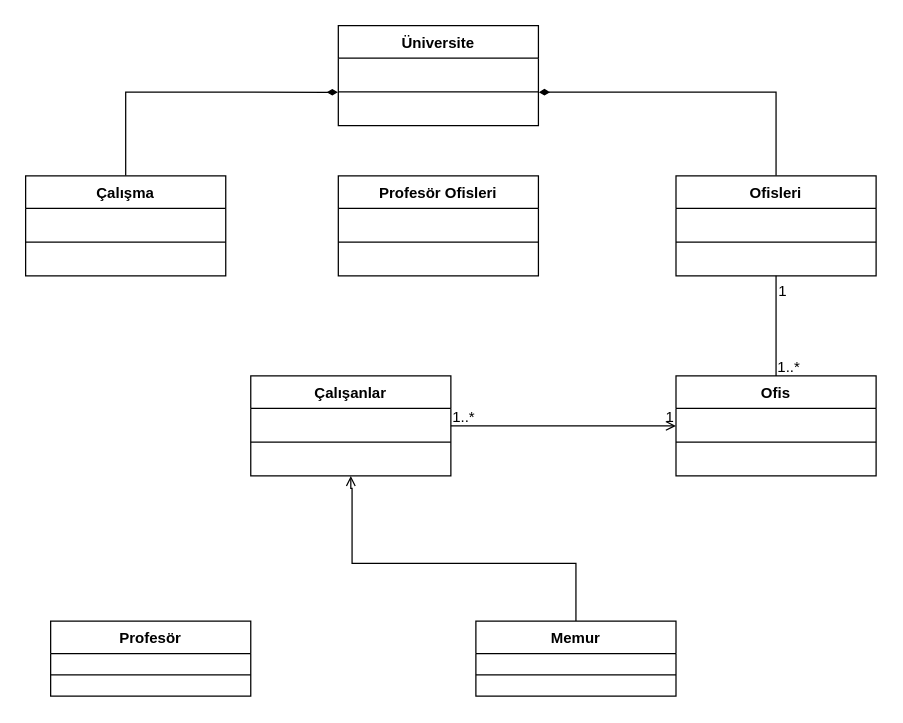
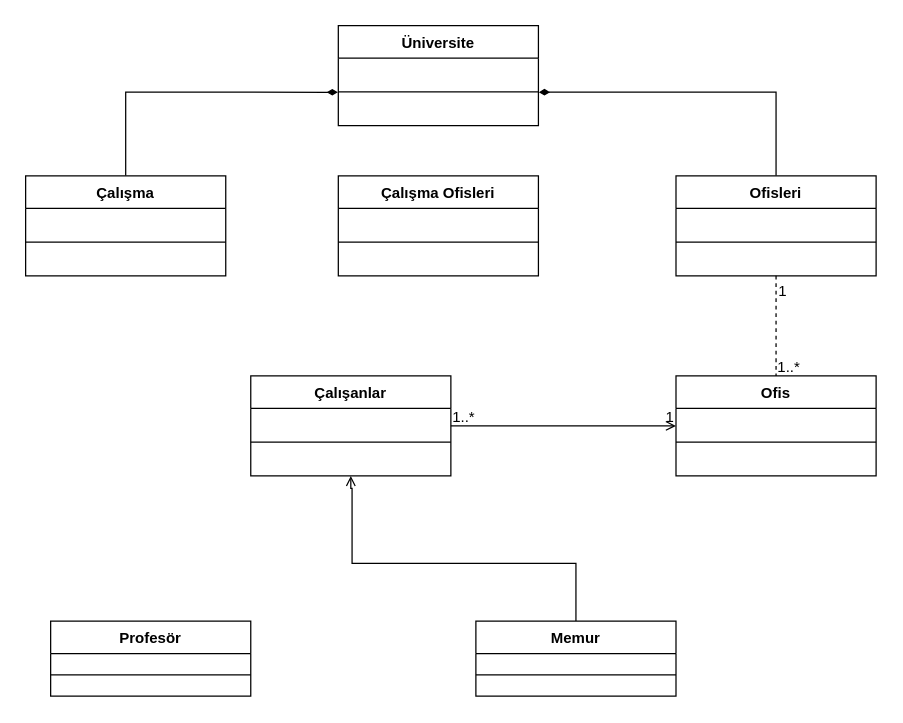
(438, 193) -> (438, 193)
(776, 326) -> (776, 326)
